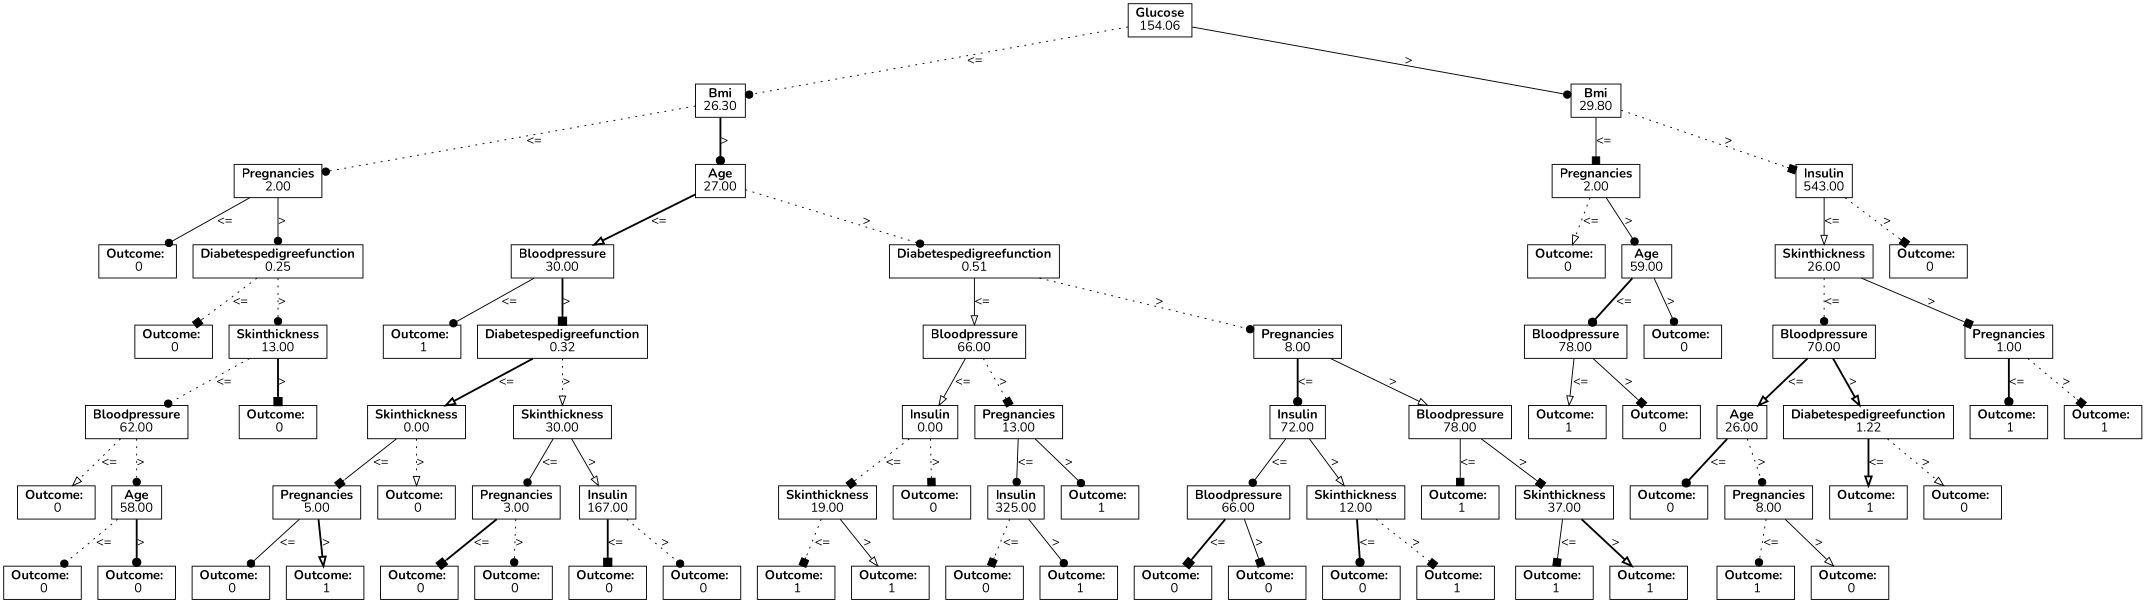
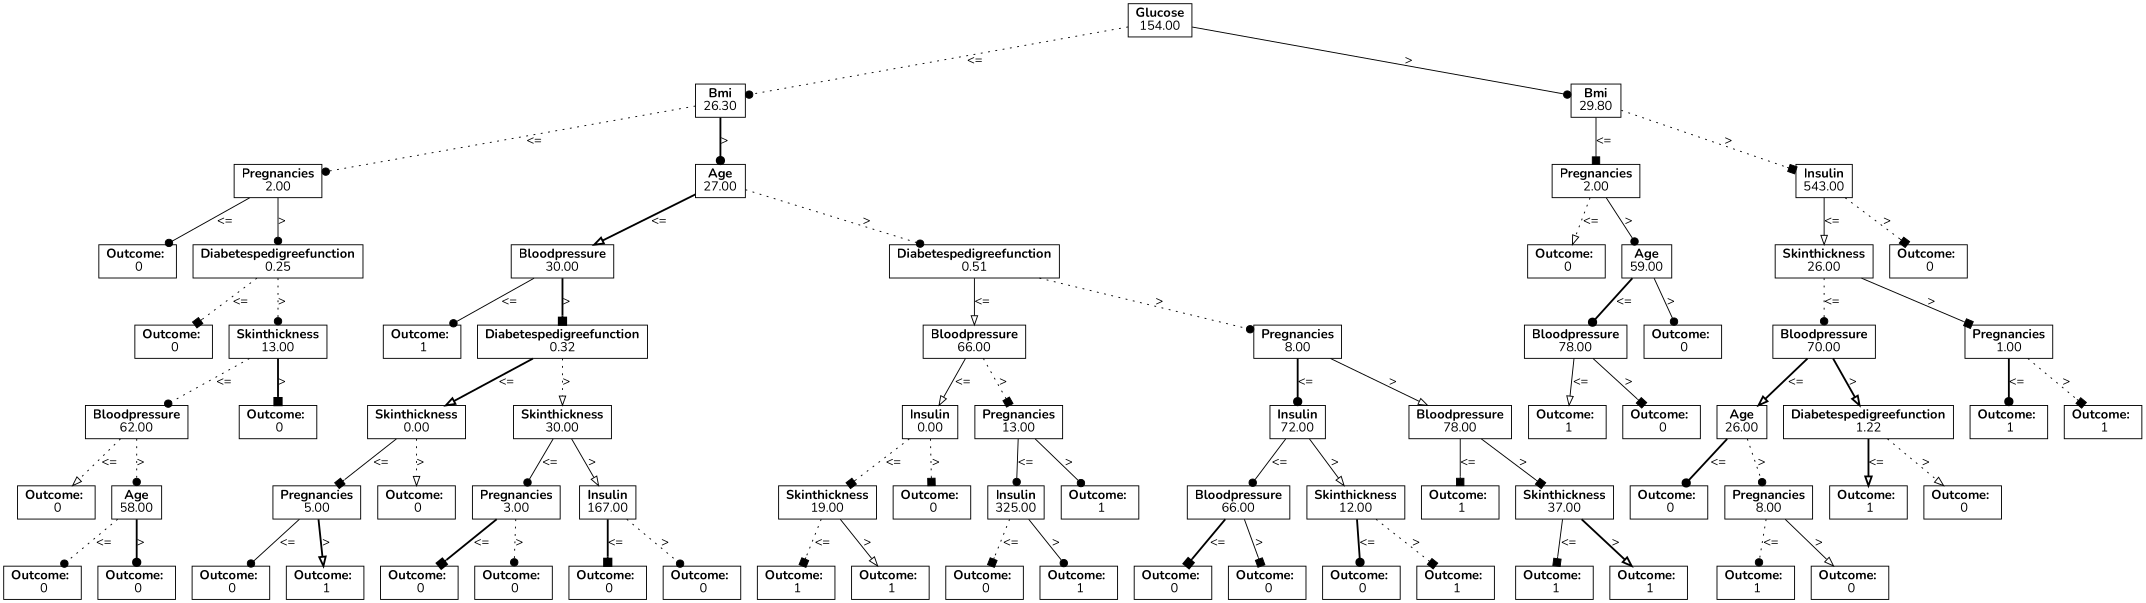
(1160, 26) -> (1160, 26)
